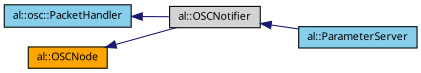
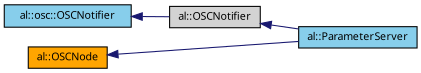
(68, 16) -> (68, 16)
(147, 36) -> (208, 48)
